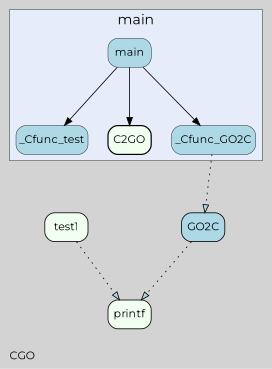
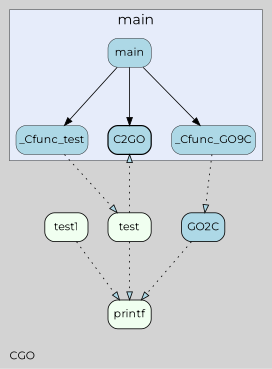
(130, 140) -> (130, 140)
(214, 140) -> (214, 140)
none -> (130, 227)
